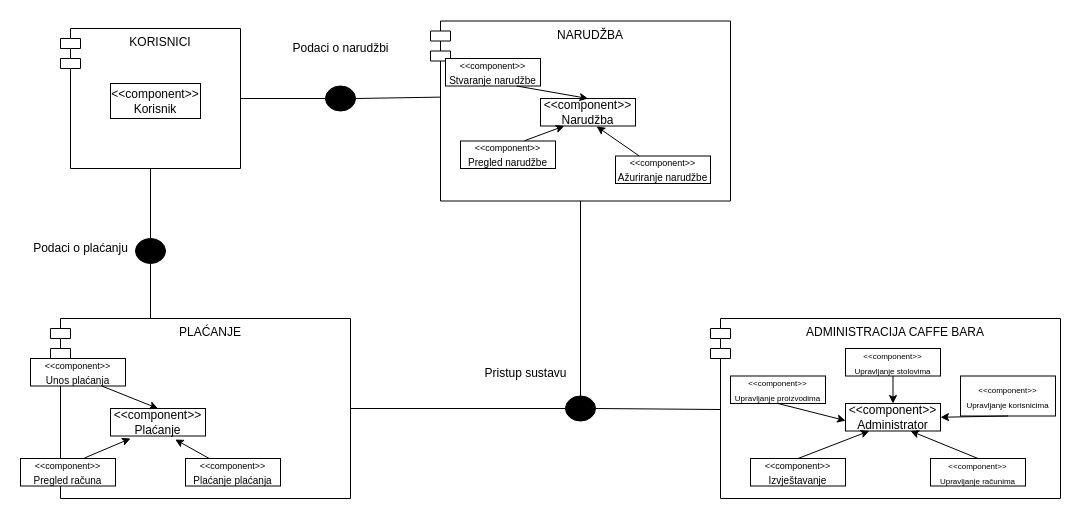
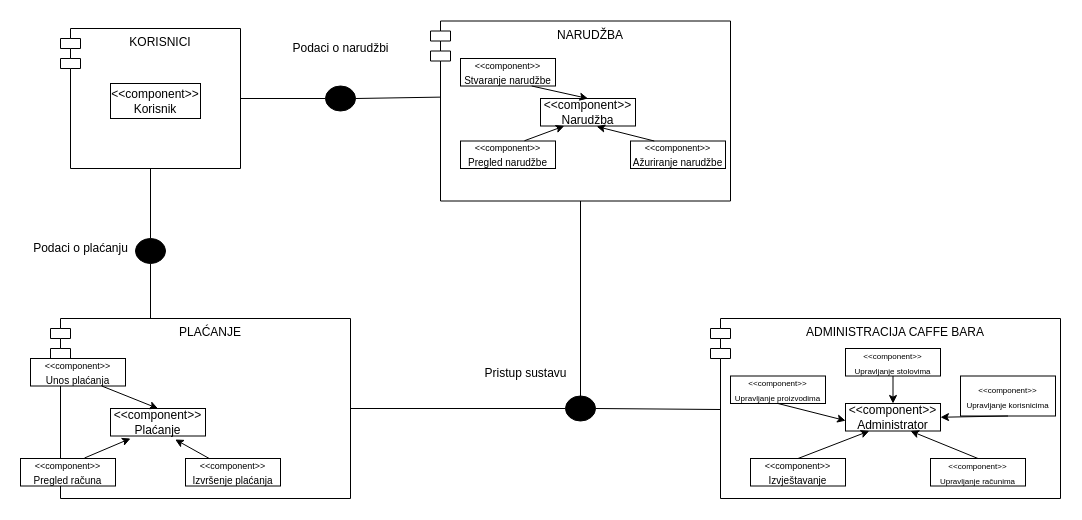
(493, 72) -> (508, 72)
(663, 170) -> (678, 155)
(233, 473) -> (233, 473)
